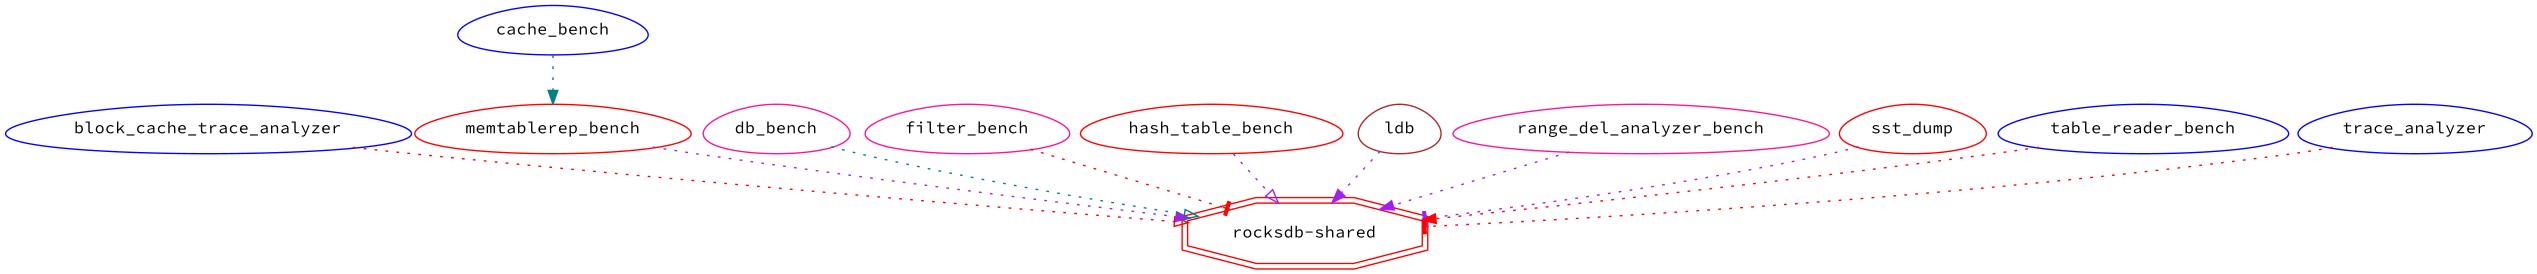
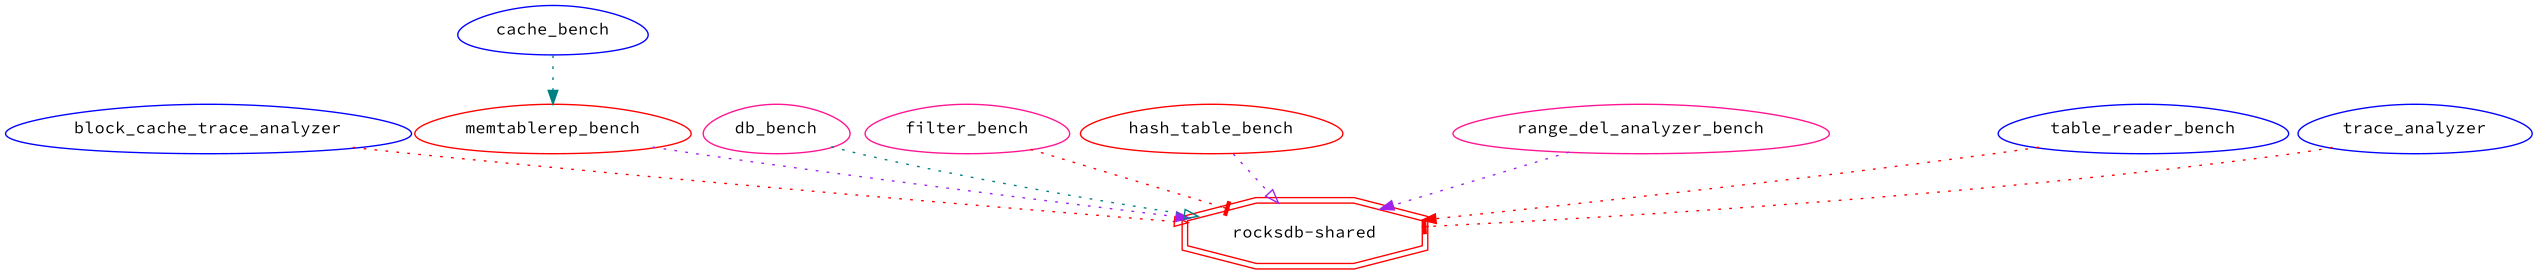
(1400, 129) -> none
(1913, 129) -> none
